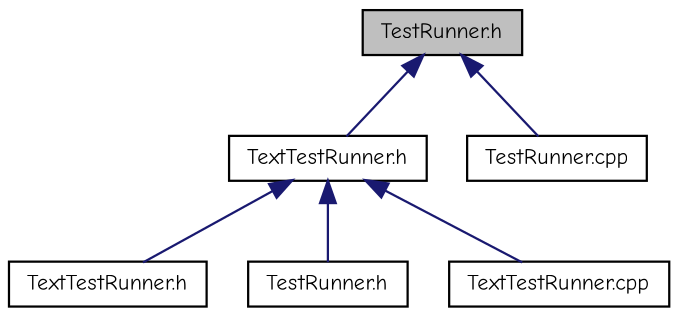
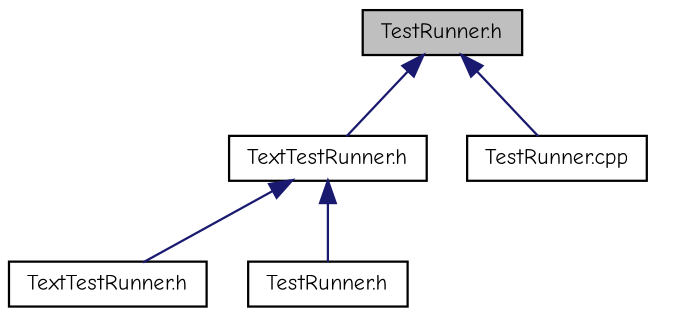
(559, 284) -> none
